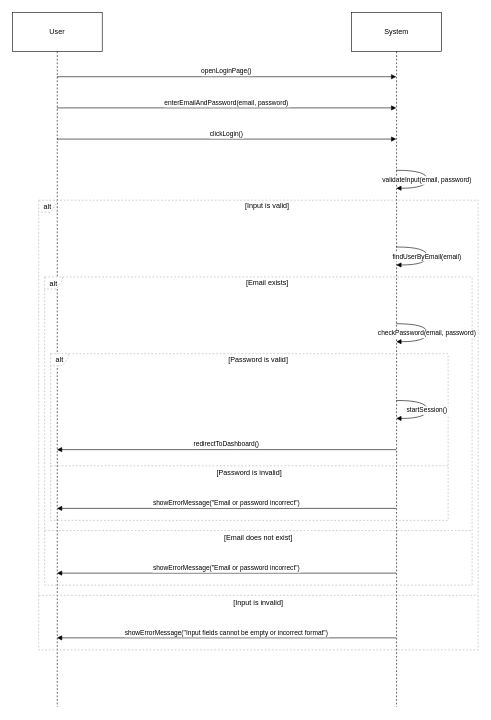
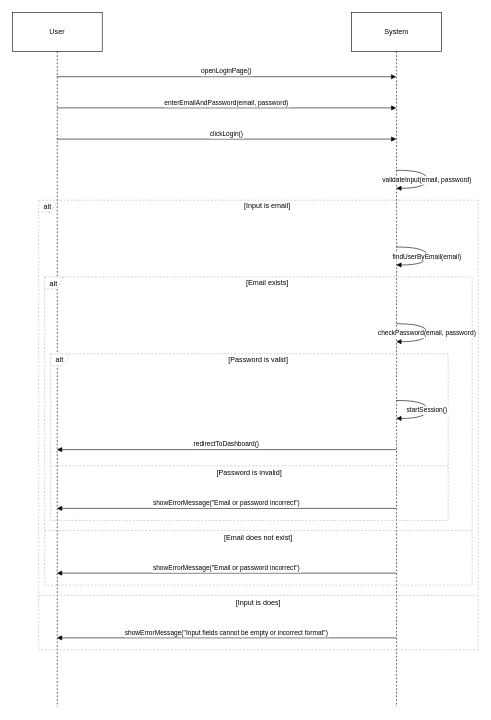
(268, 206) -> (268, 206)
(259, 603) -> (259, 603)
